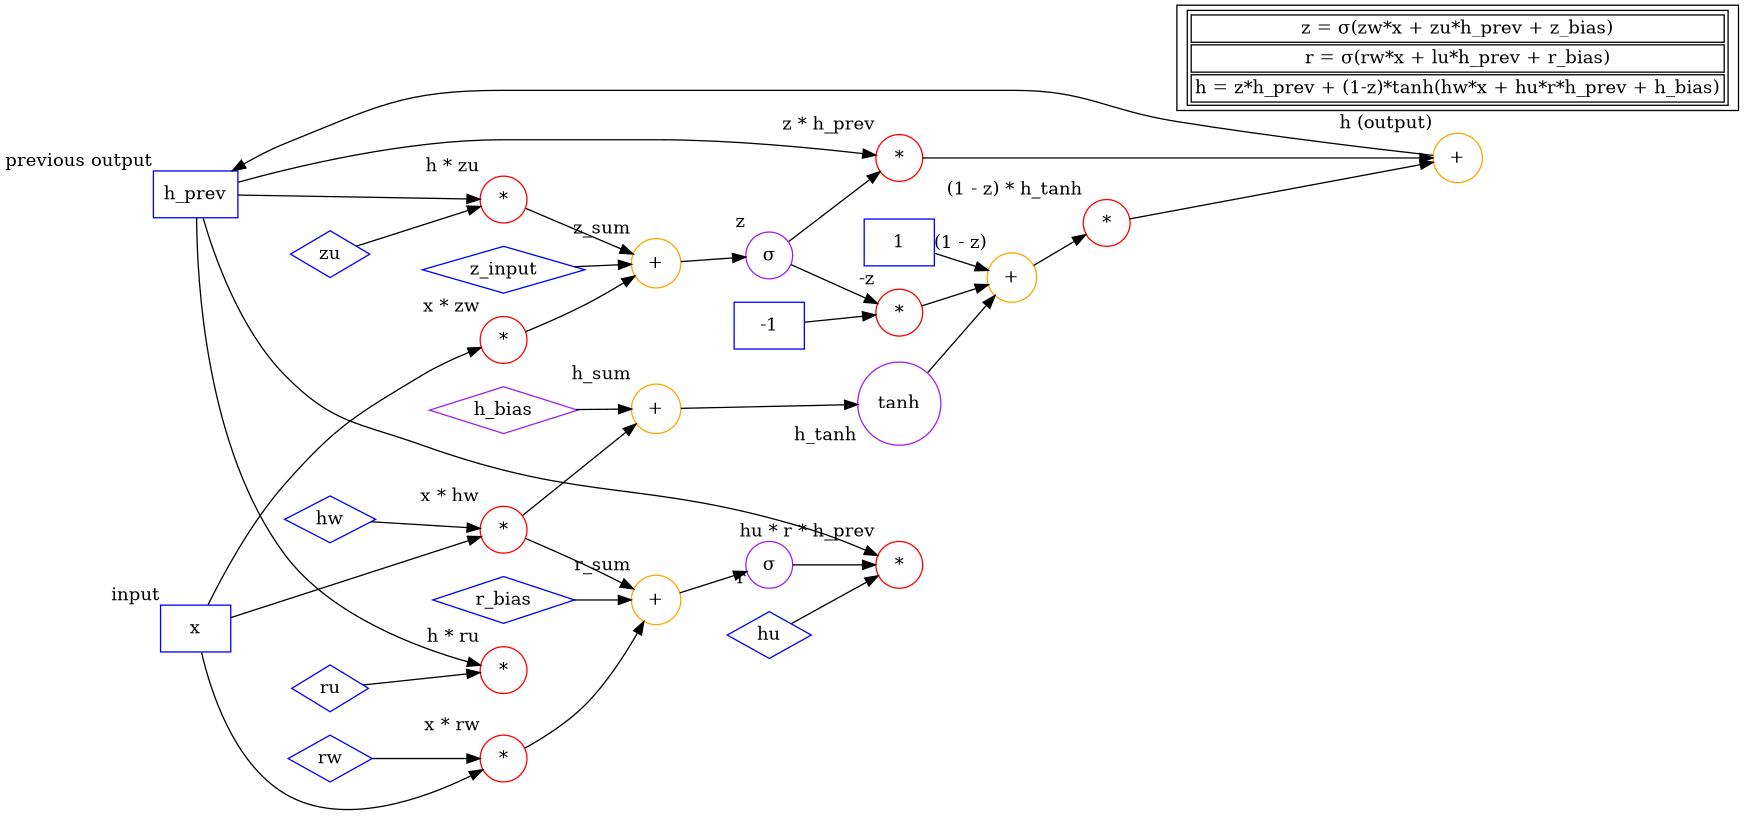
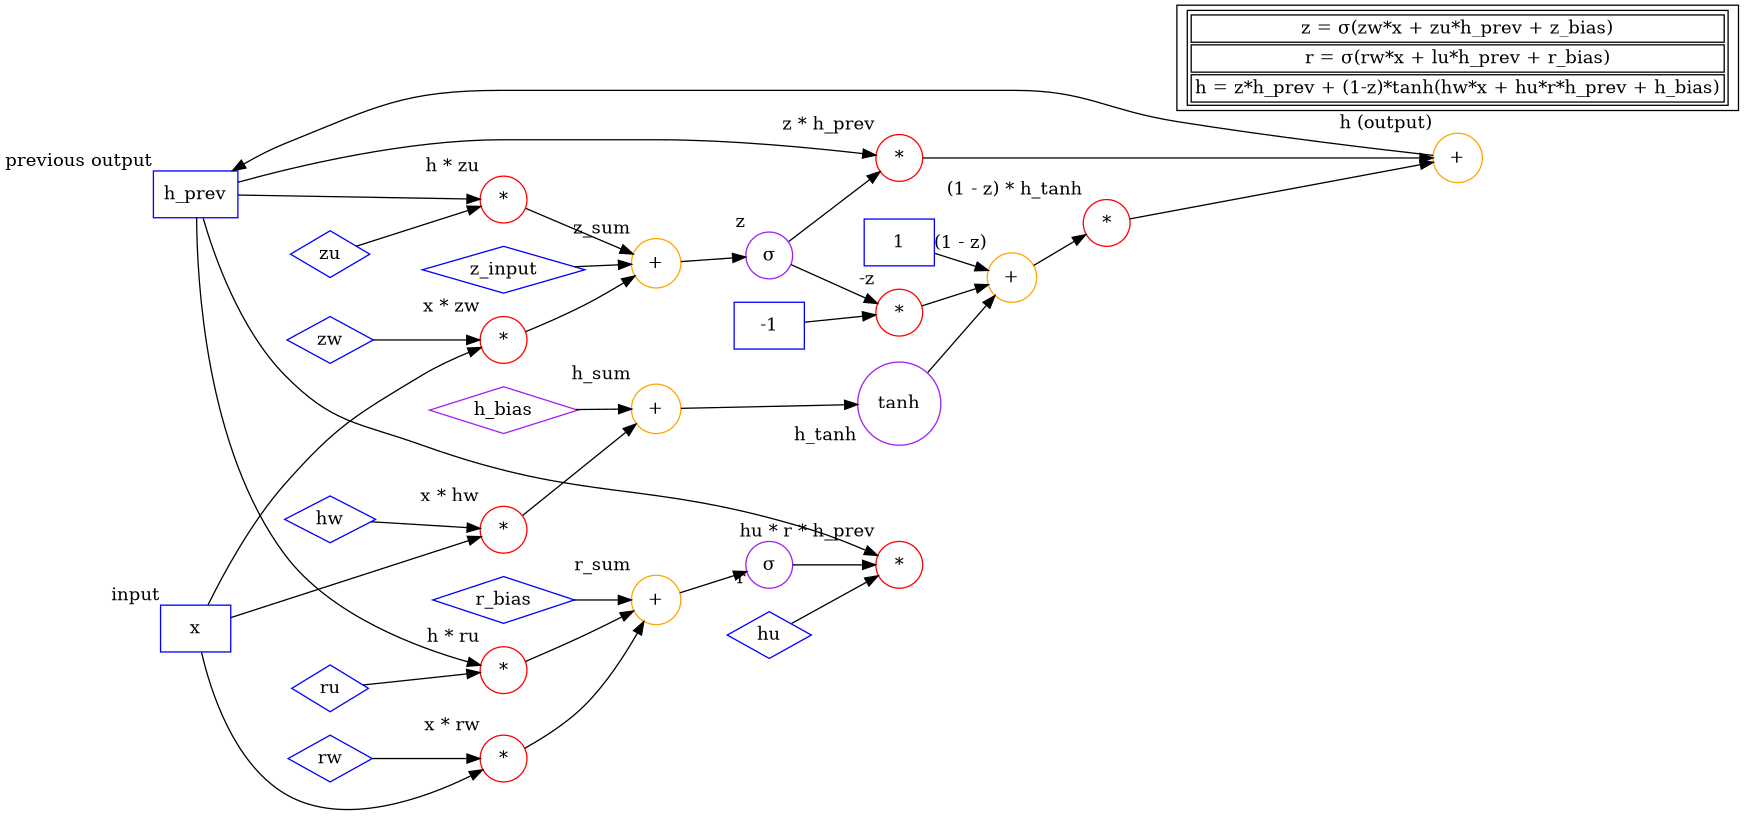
none -> (330, 340)
(574, 560) -> (574, 640)
